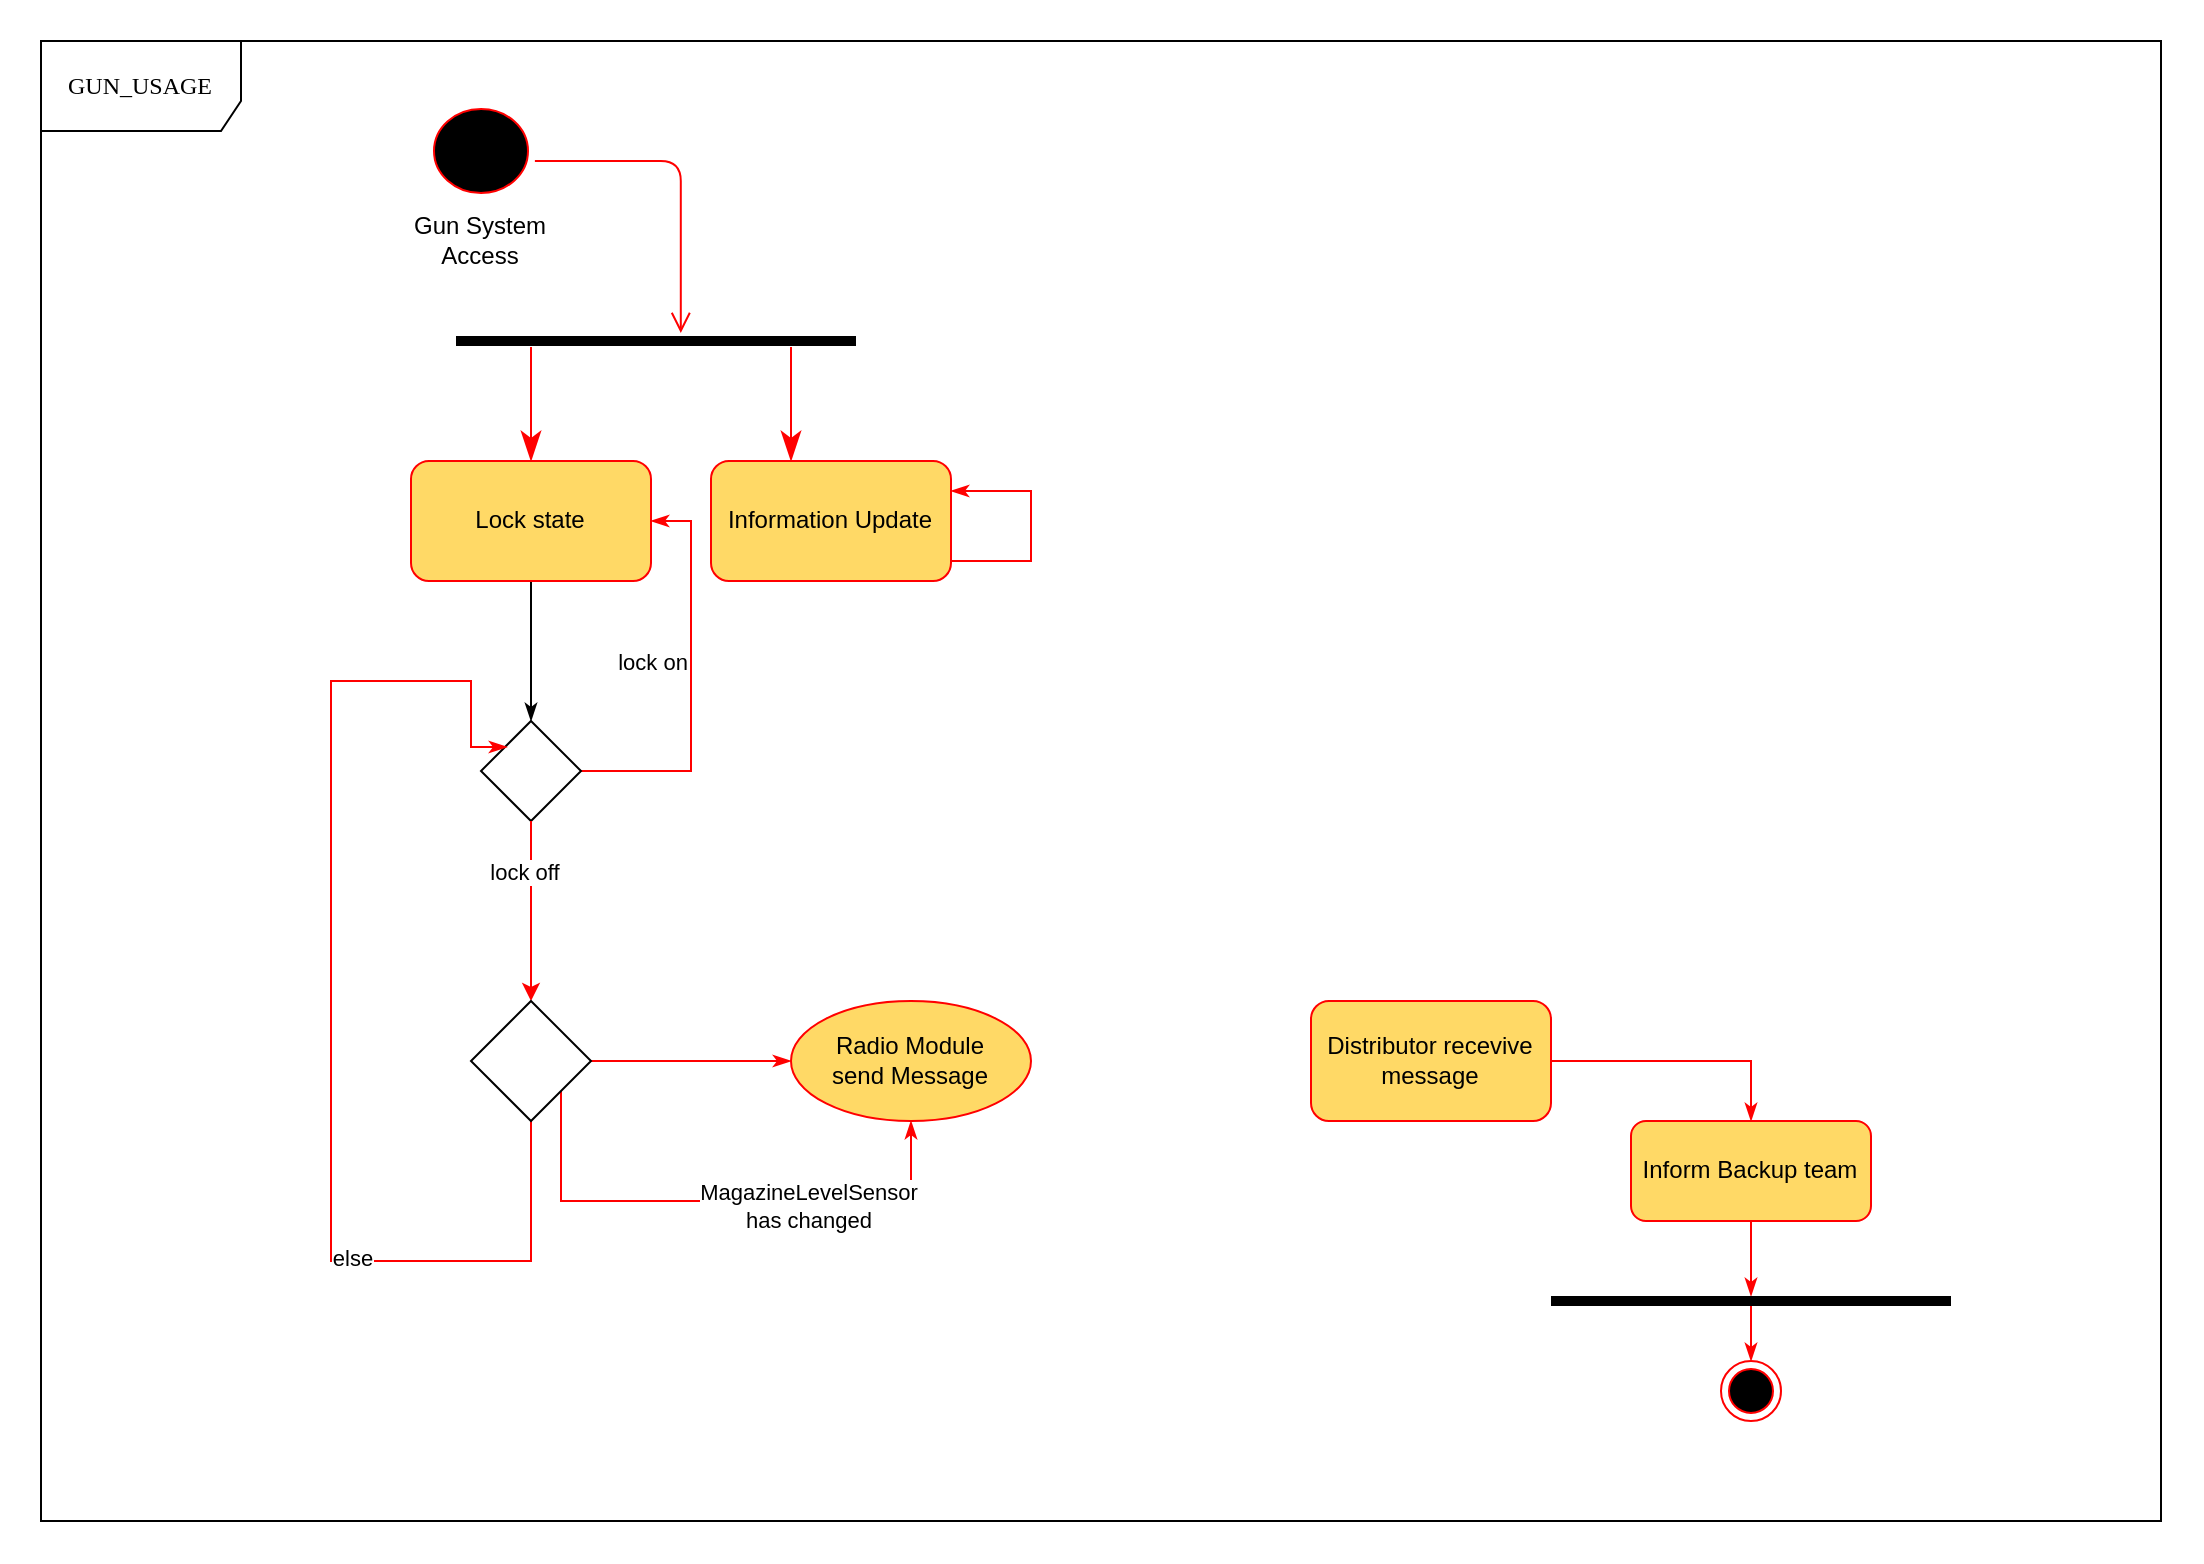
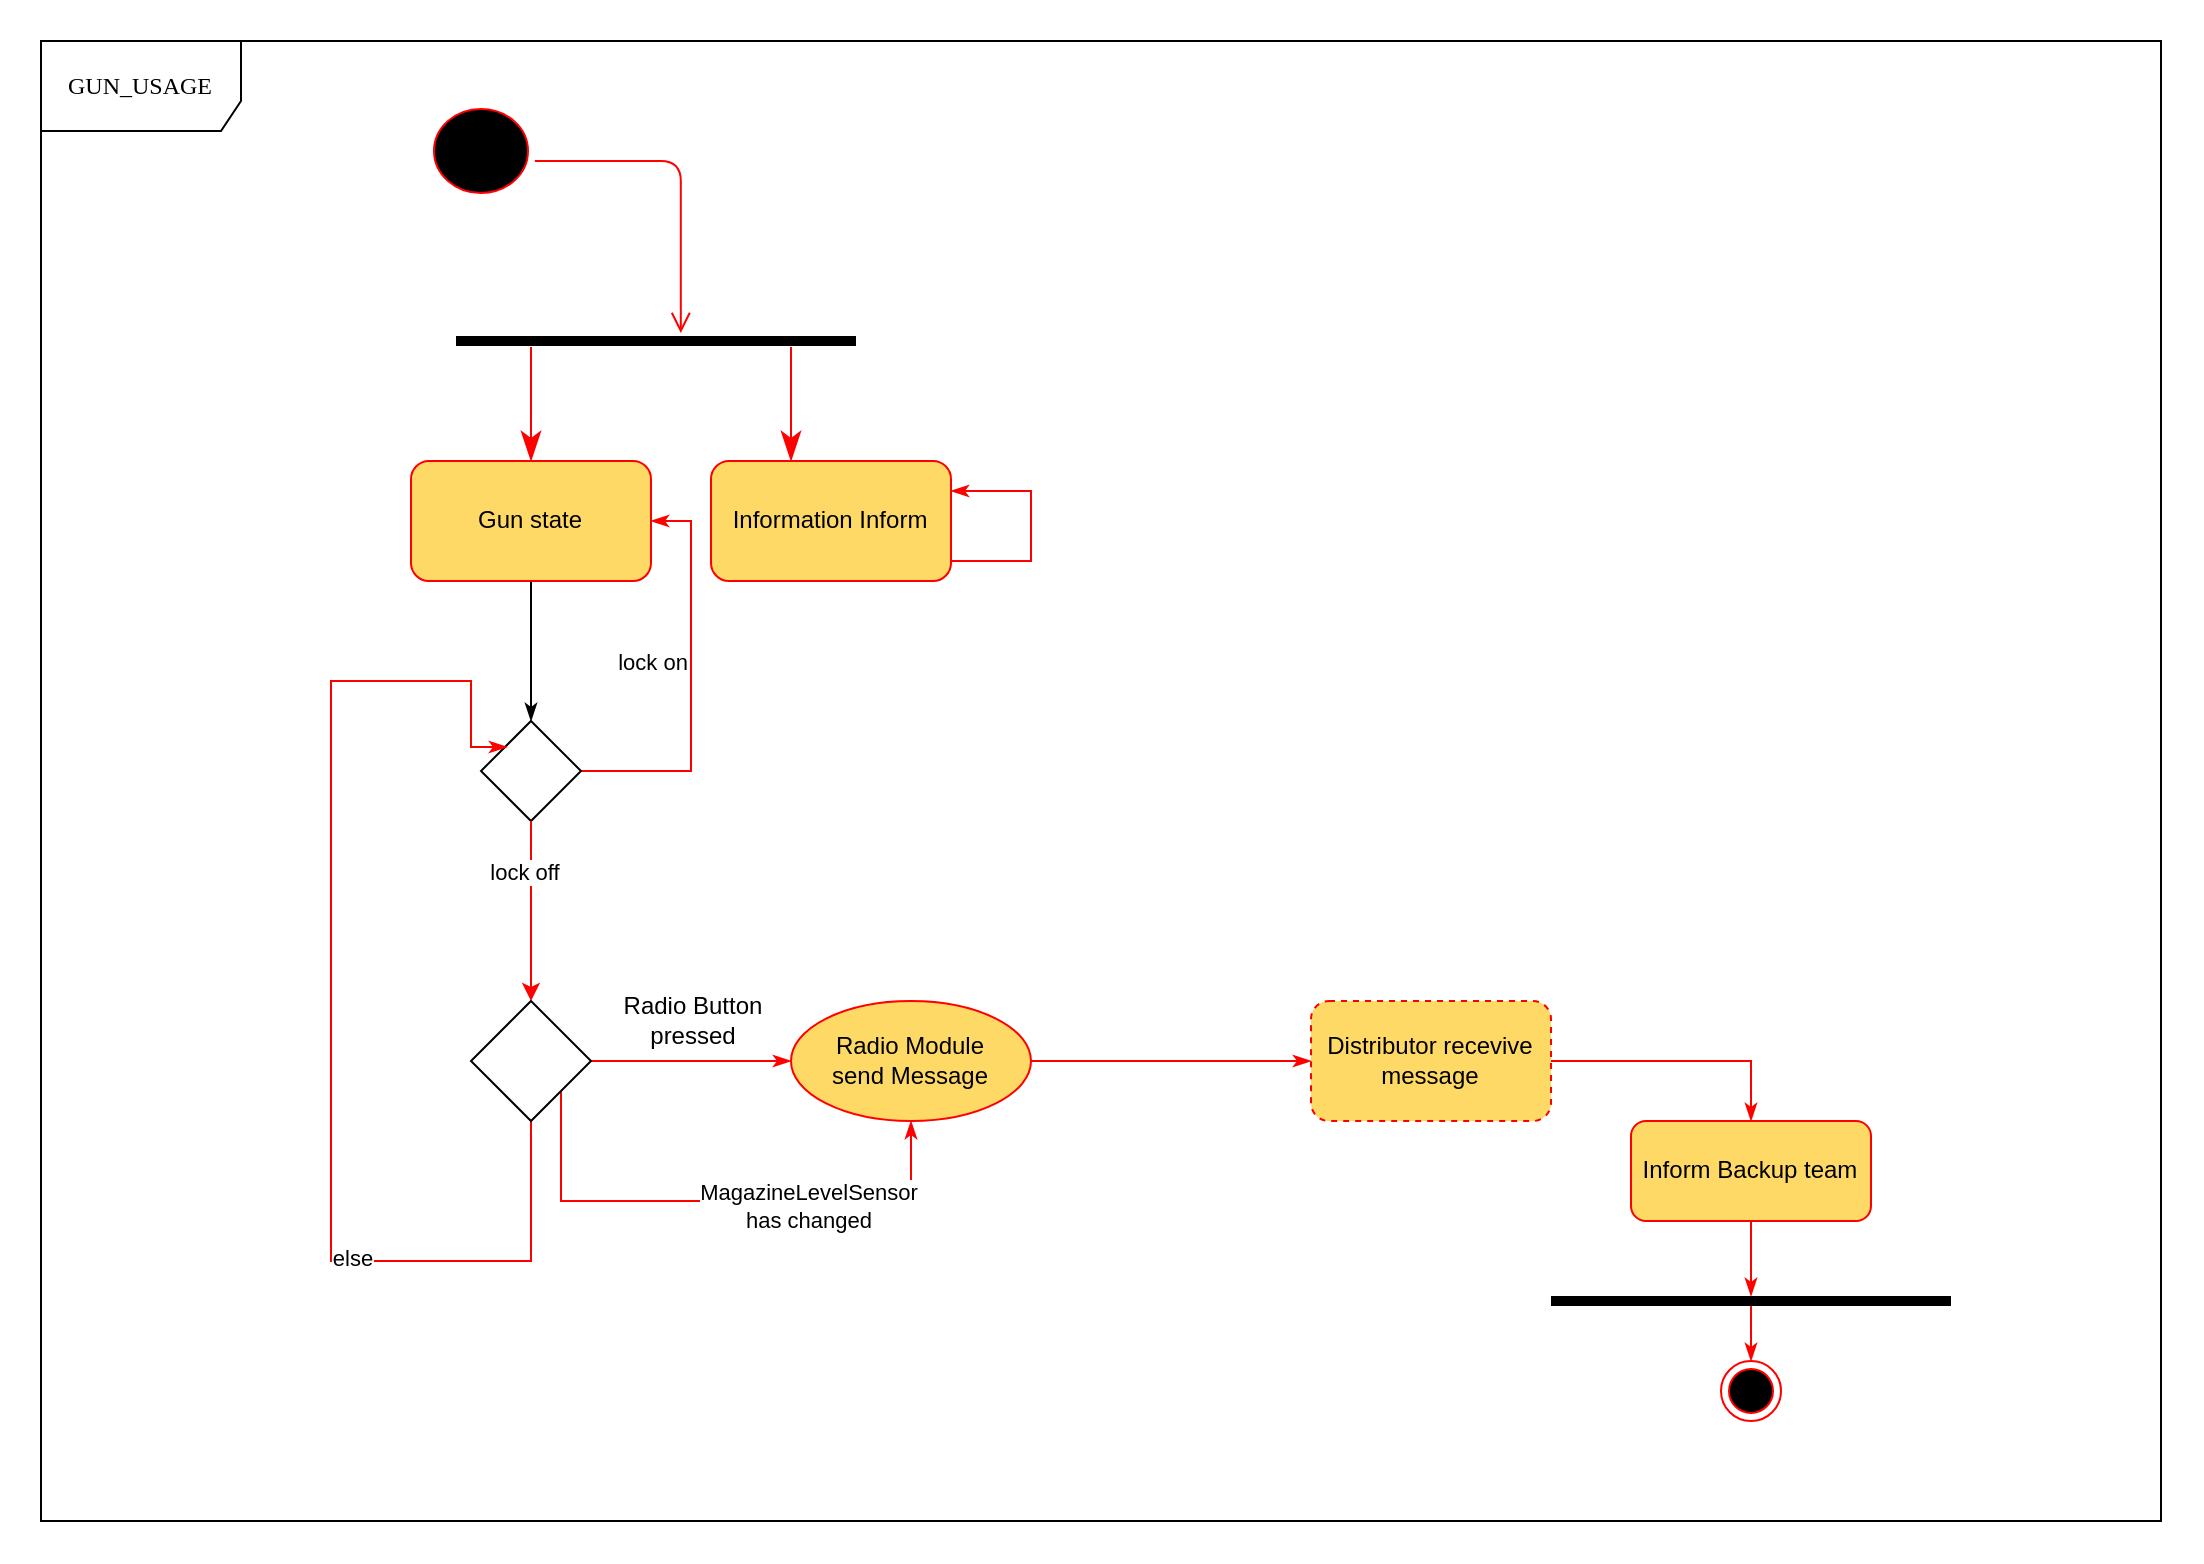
(481, 241) -> none
(531, 521) -> (531, 521)
(831, 521) -> (831, 521)
none -> (694, 1021)
none -> (1164, 1061)
(1431, 1061) -> (1431, 1061)
